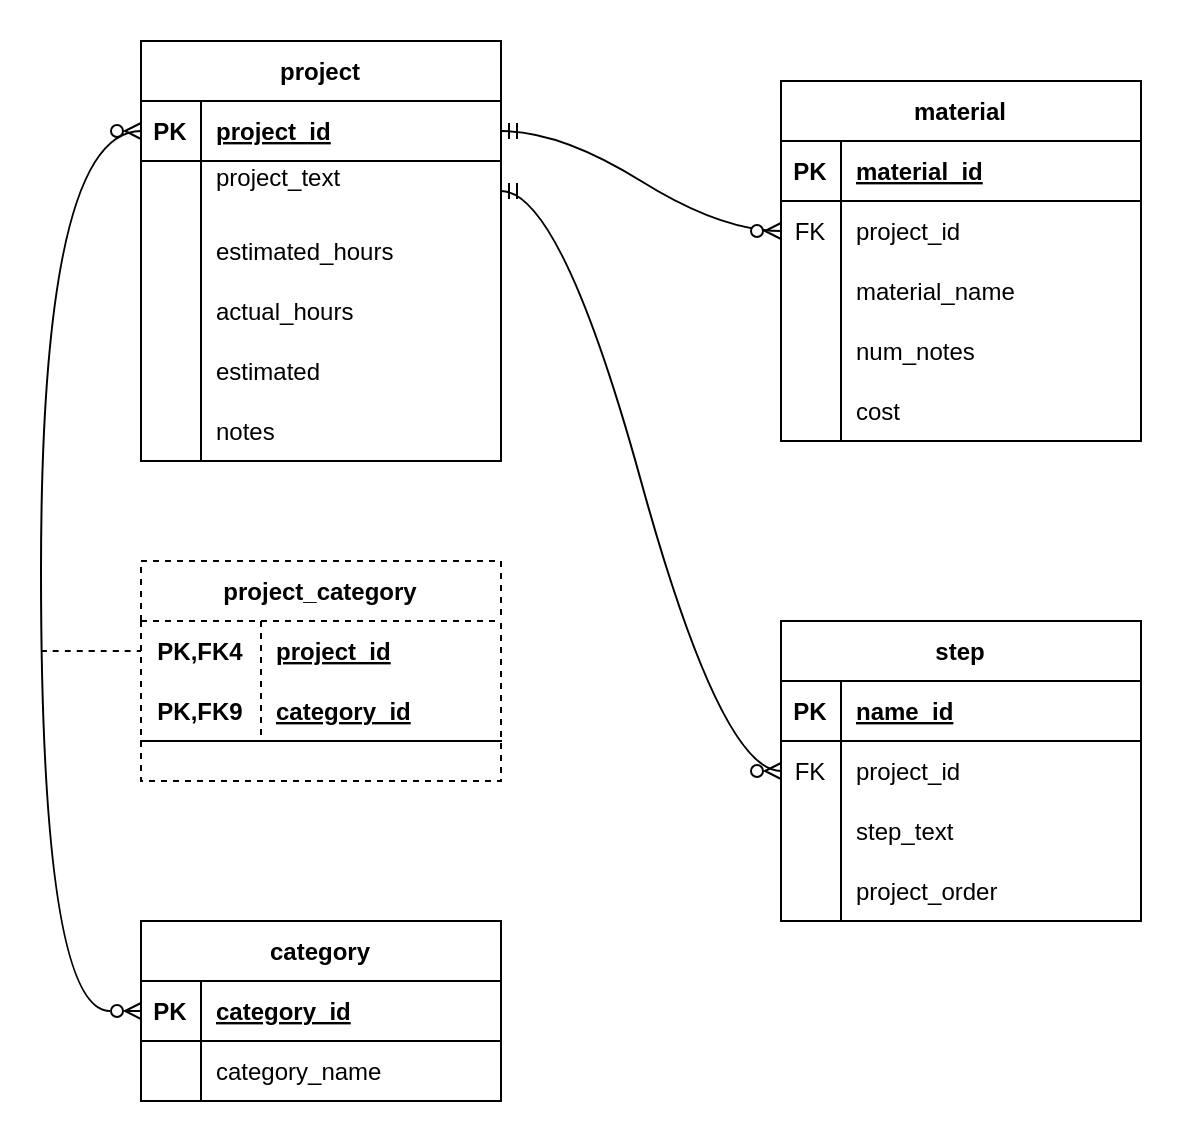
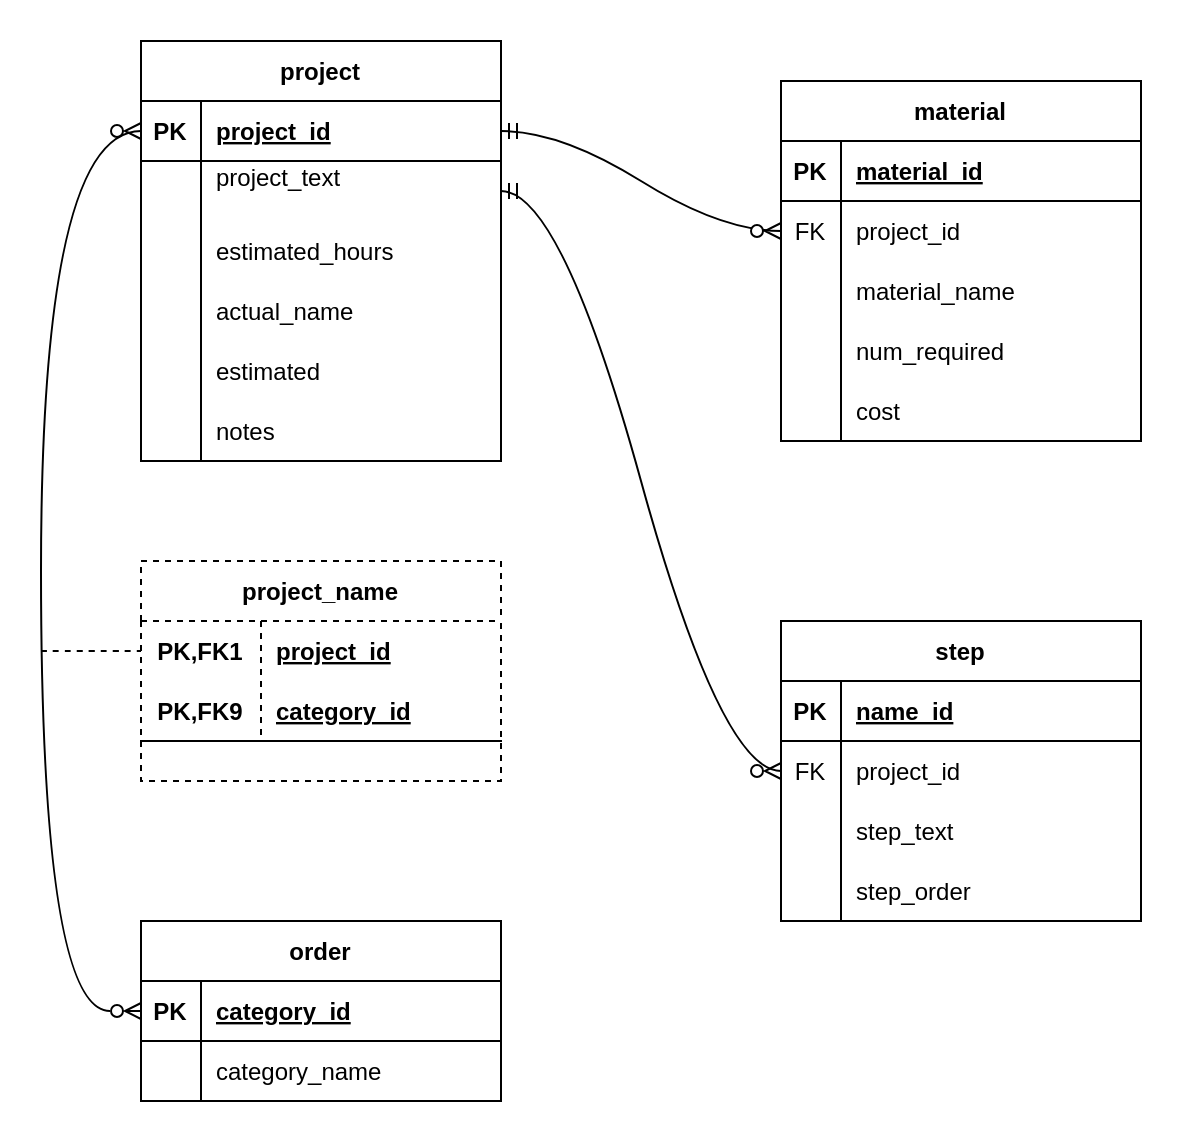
(294, 312) -> (287, 312)
(916, 352) -> (934, 352)
(320, 592) -> (320, 592)
(200, 652) -> (200, 652)
(943, 892) -> (923, 892)
(320, 952) -> (320, 952)
